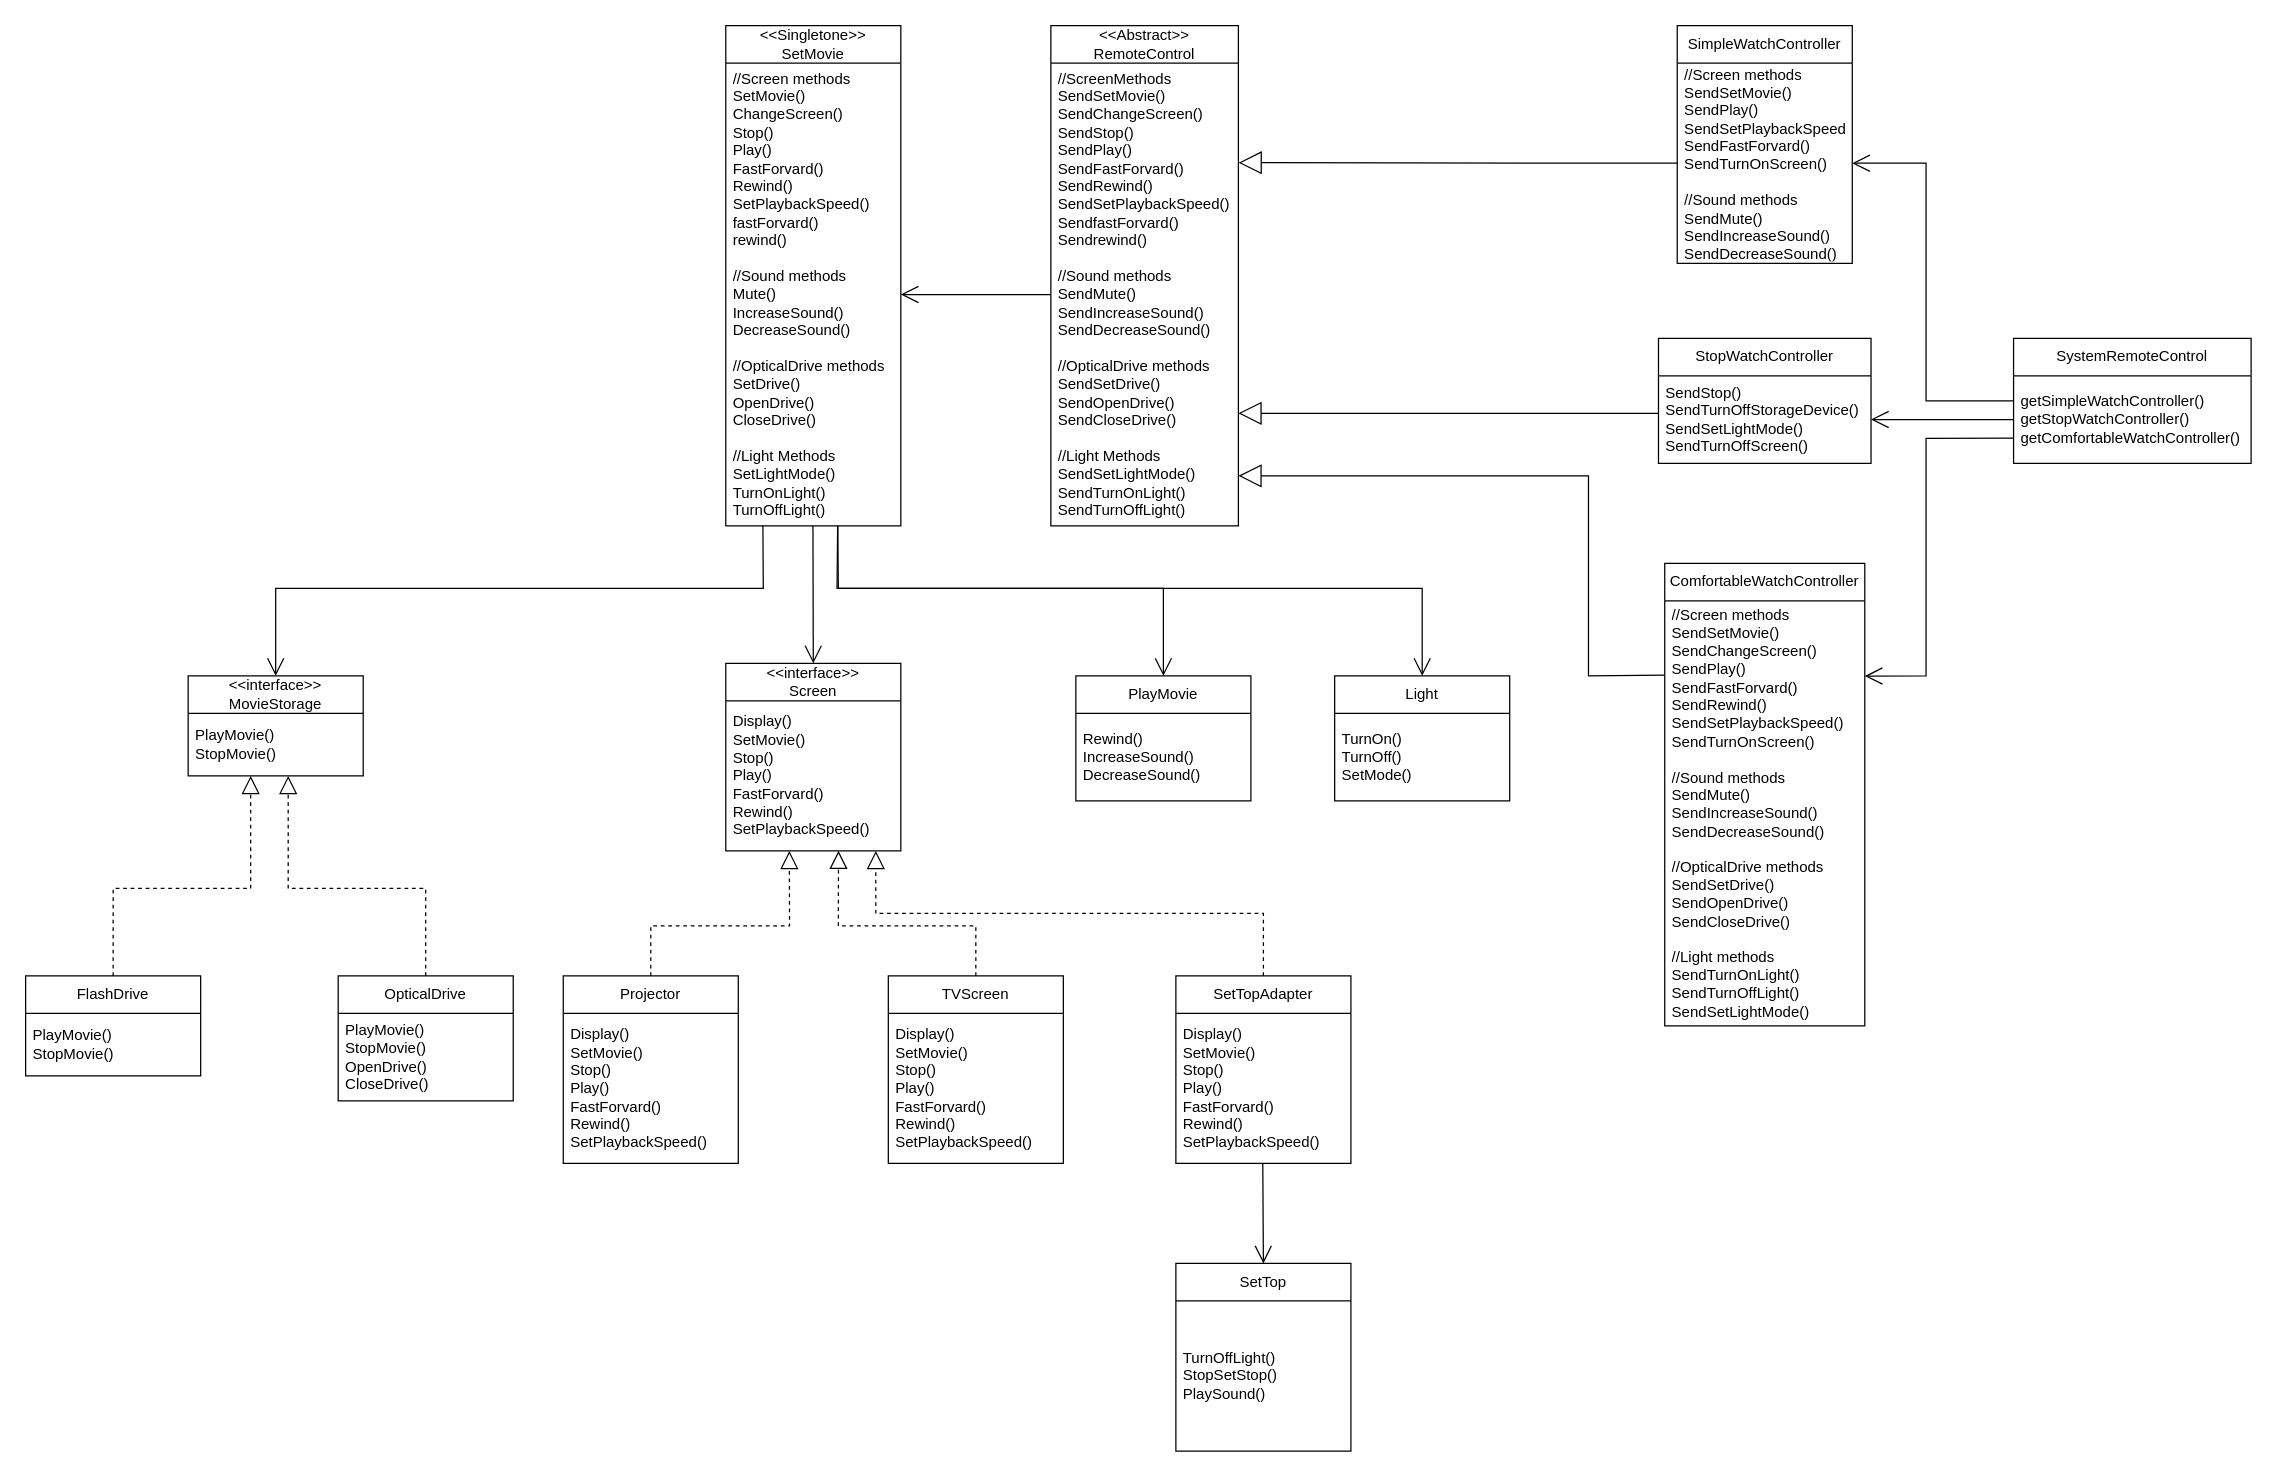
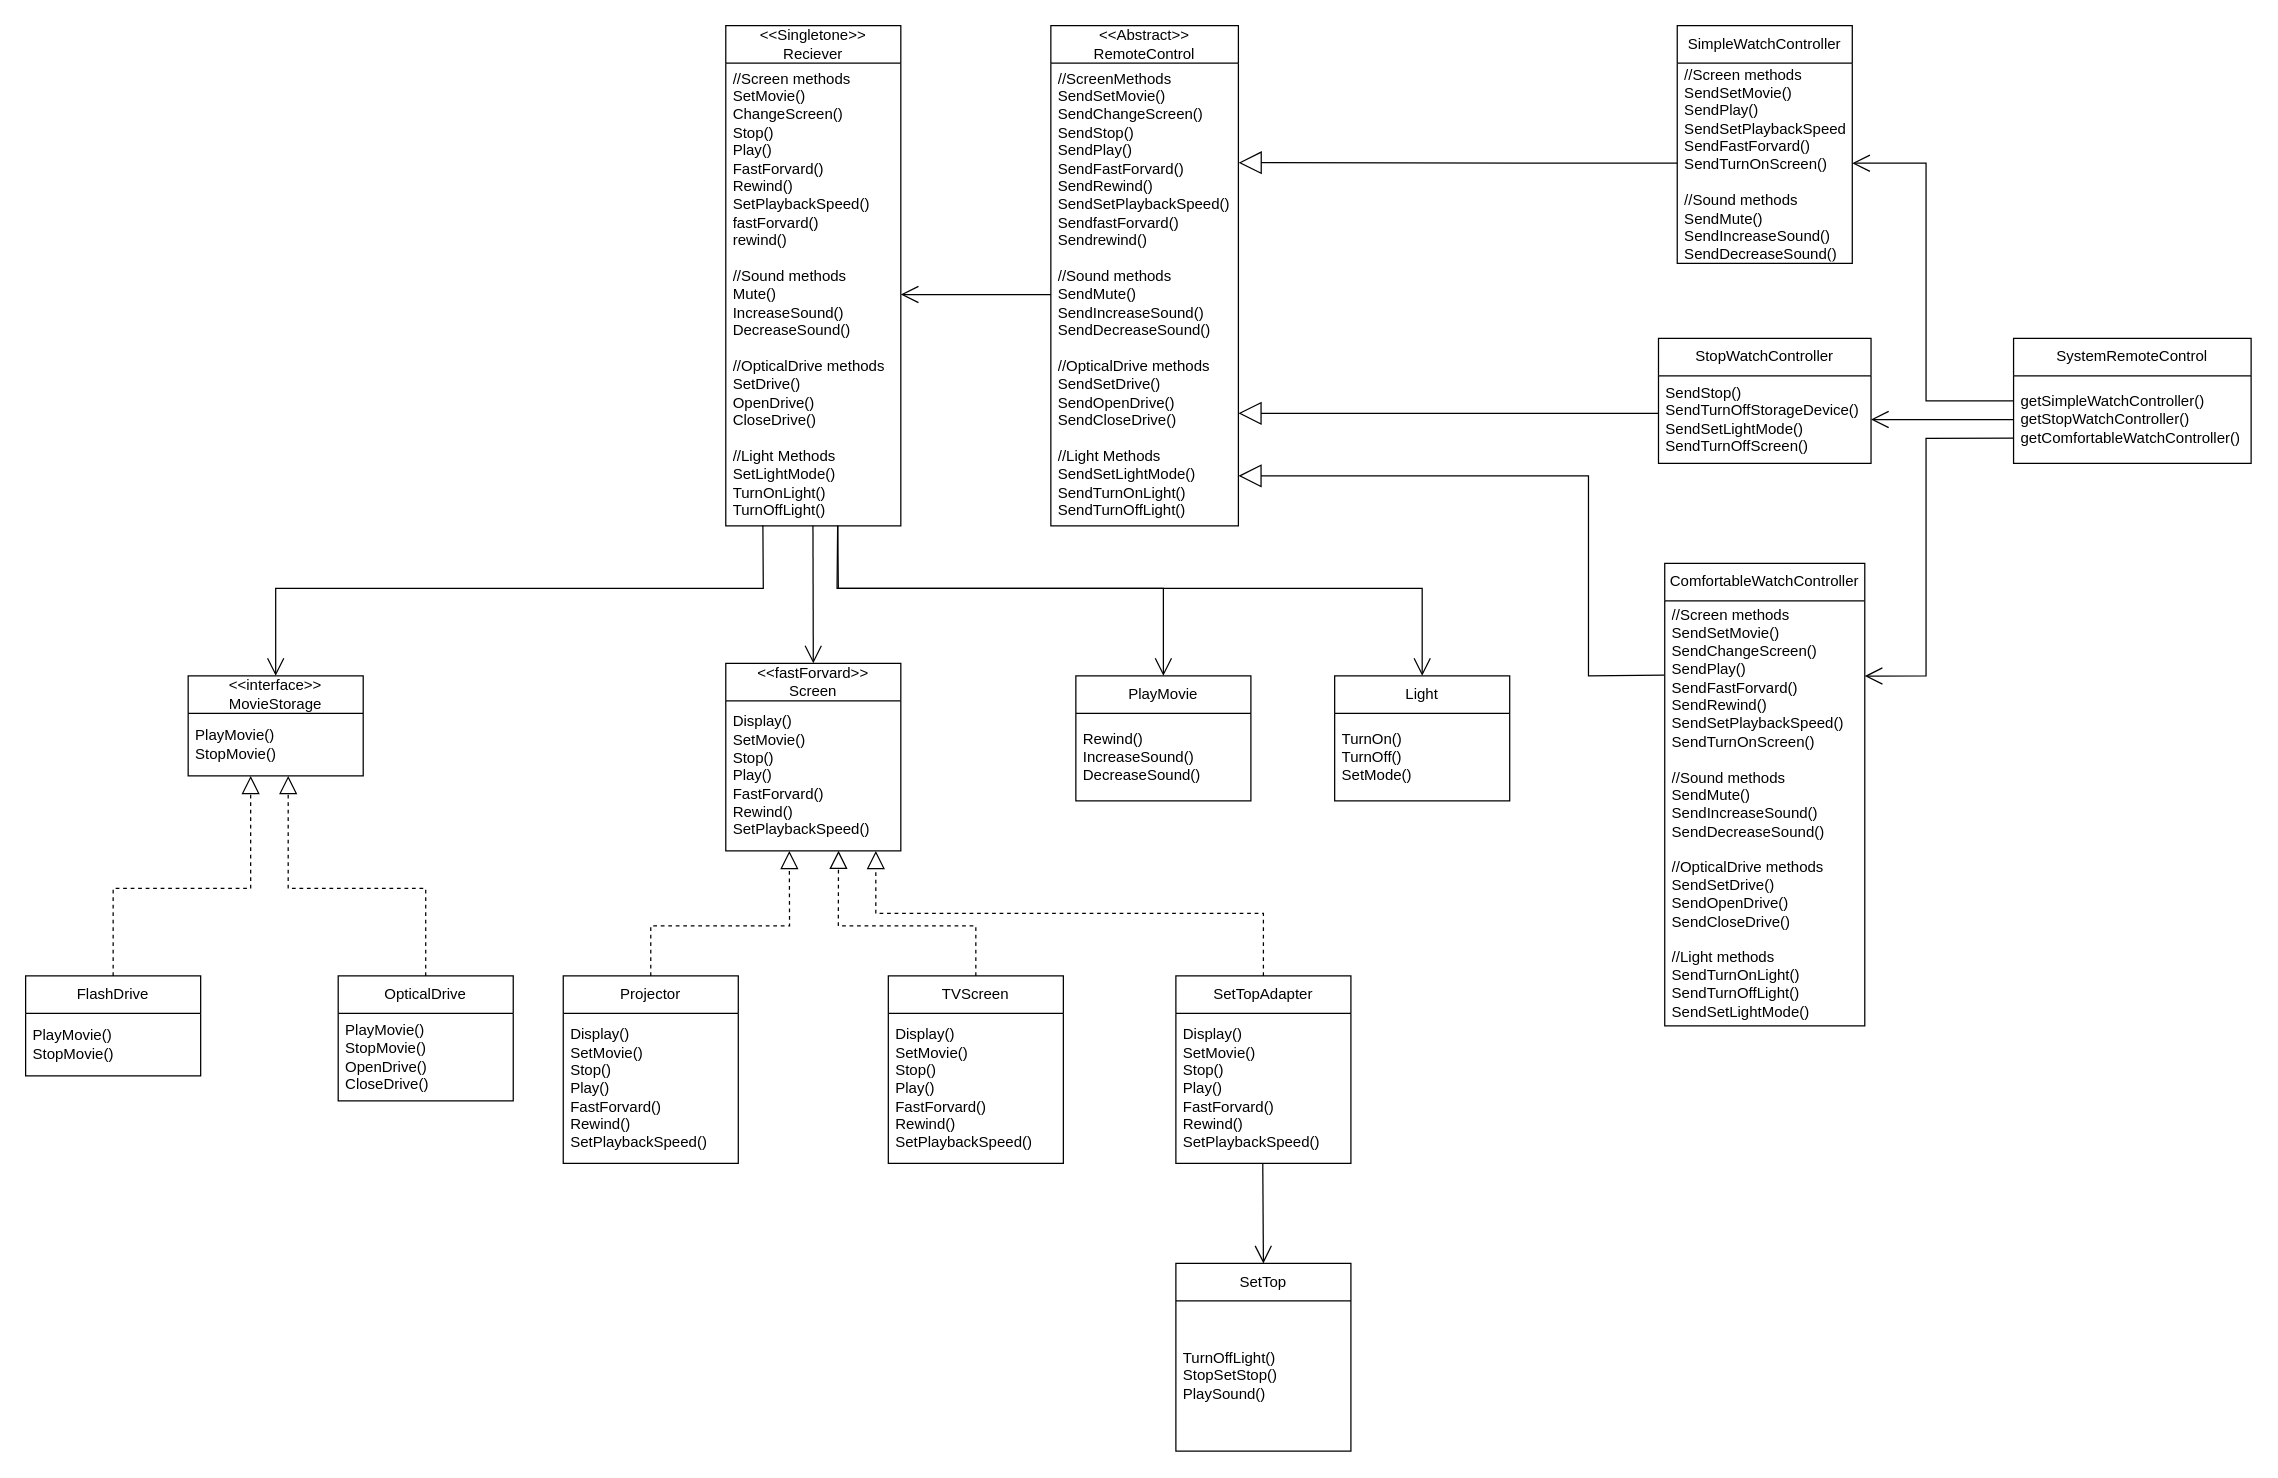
(813, 44) -> (813, 44)
(813, 682) -> (813, 682)
